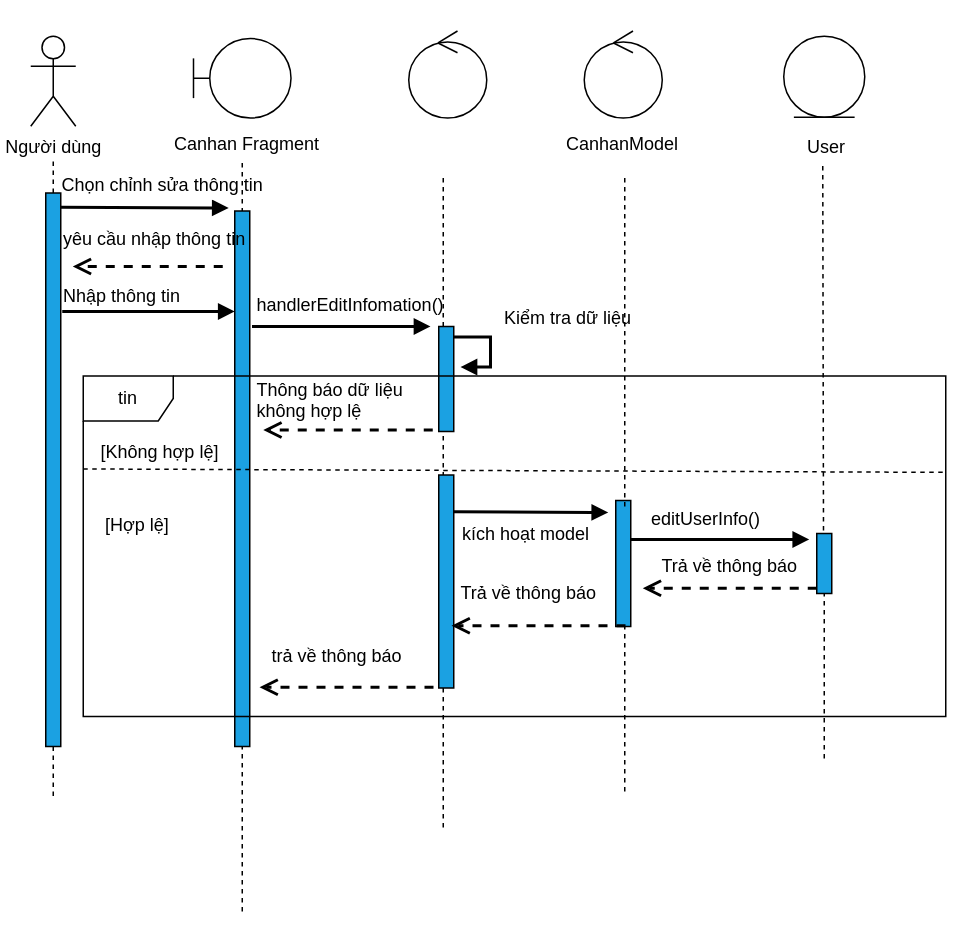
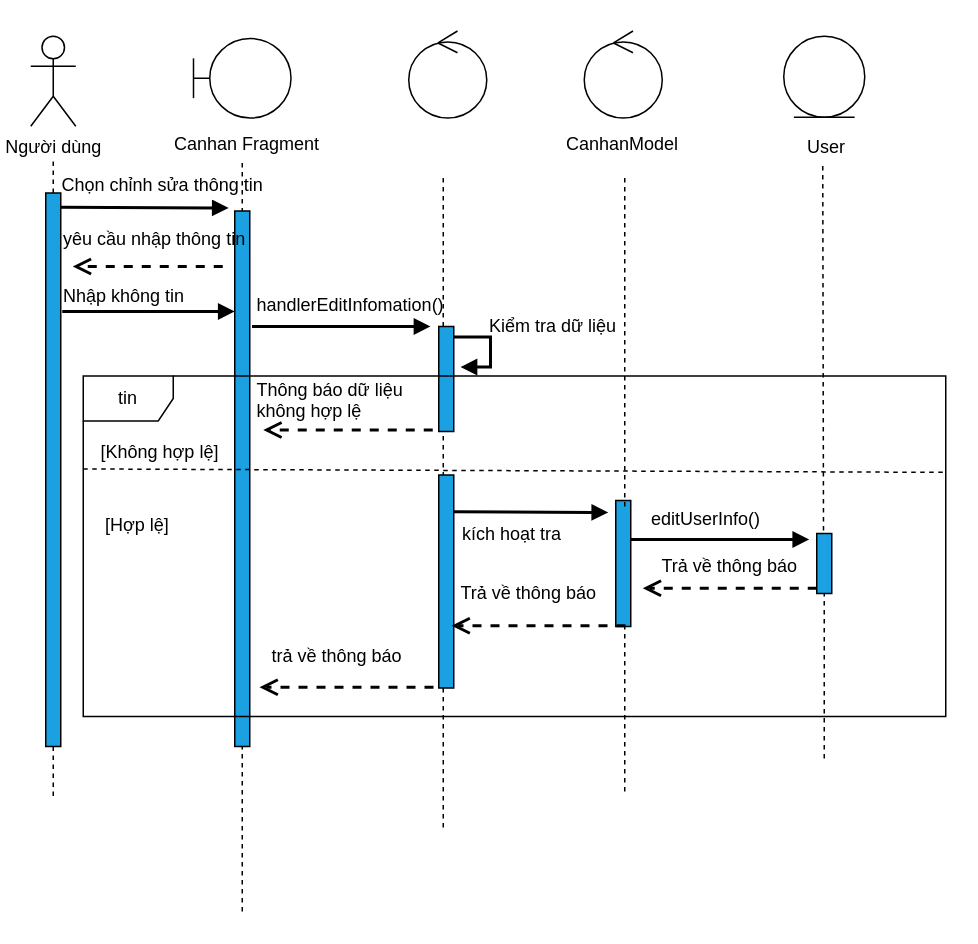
(127, 297) -> (127, 297)
(573, 314) -> (558, 322)
(531, 535) -> (524, 535)
